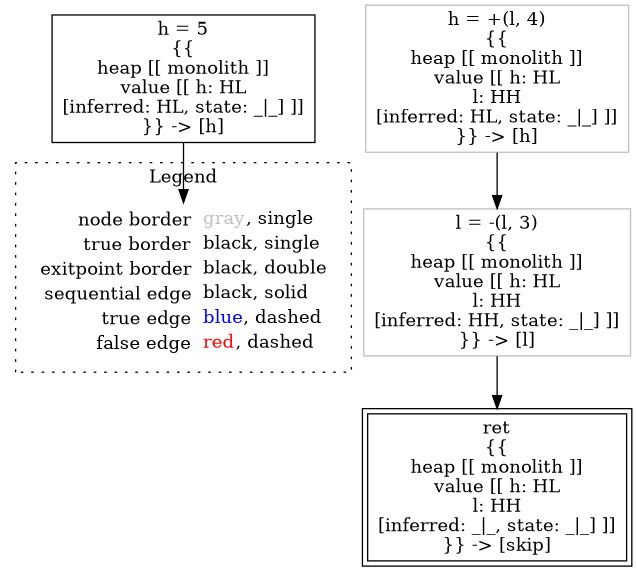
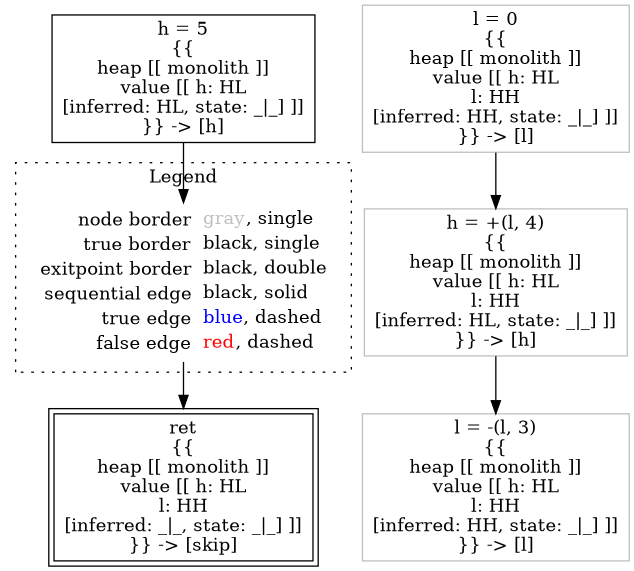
none -> (496, 79)
(497, 376) -> (183, 380)
